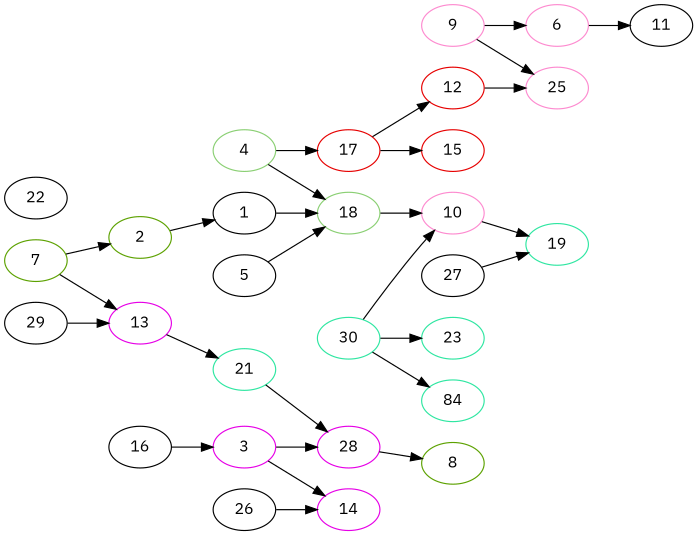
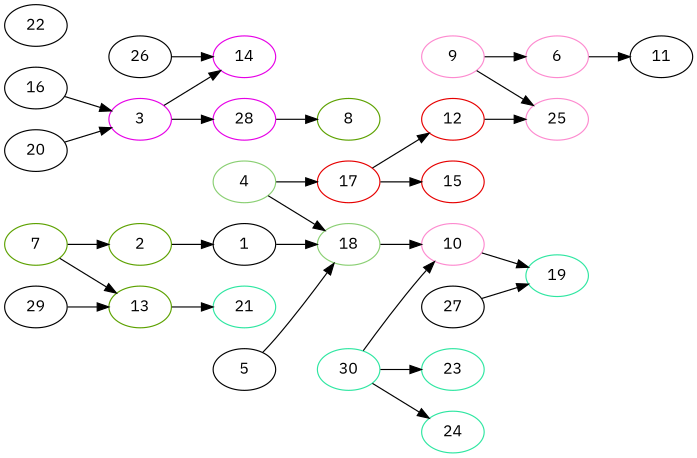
none -> (36, 151)
(140, 323) -> (140, 307)
(453, 401) -> (453, 432)
(292, 405) -> none
